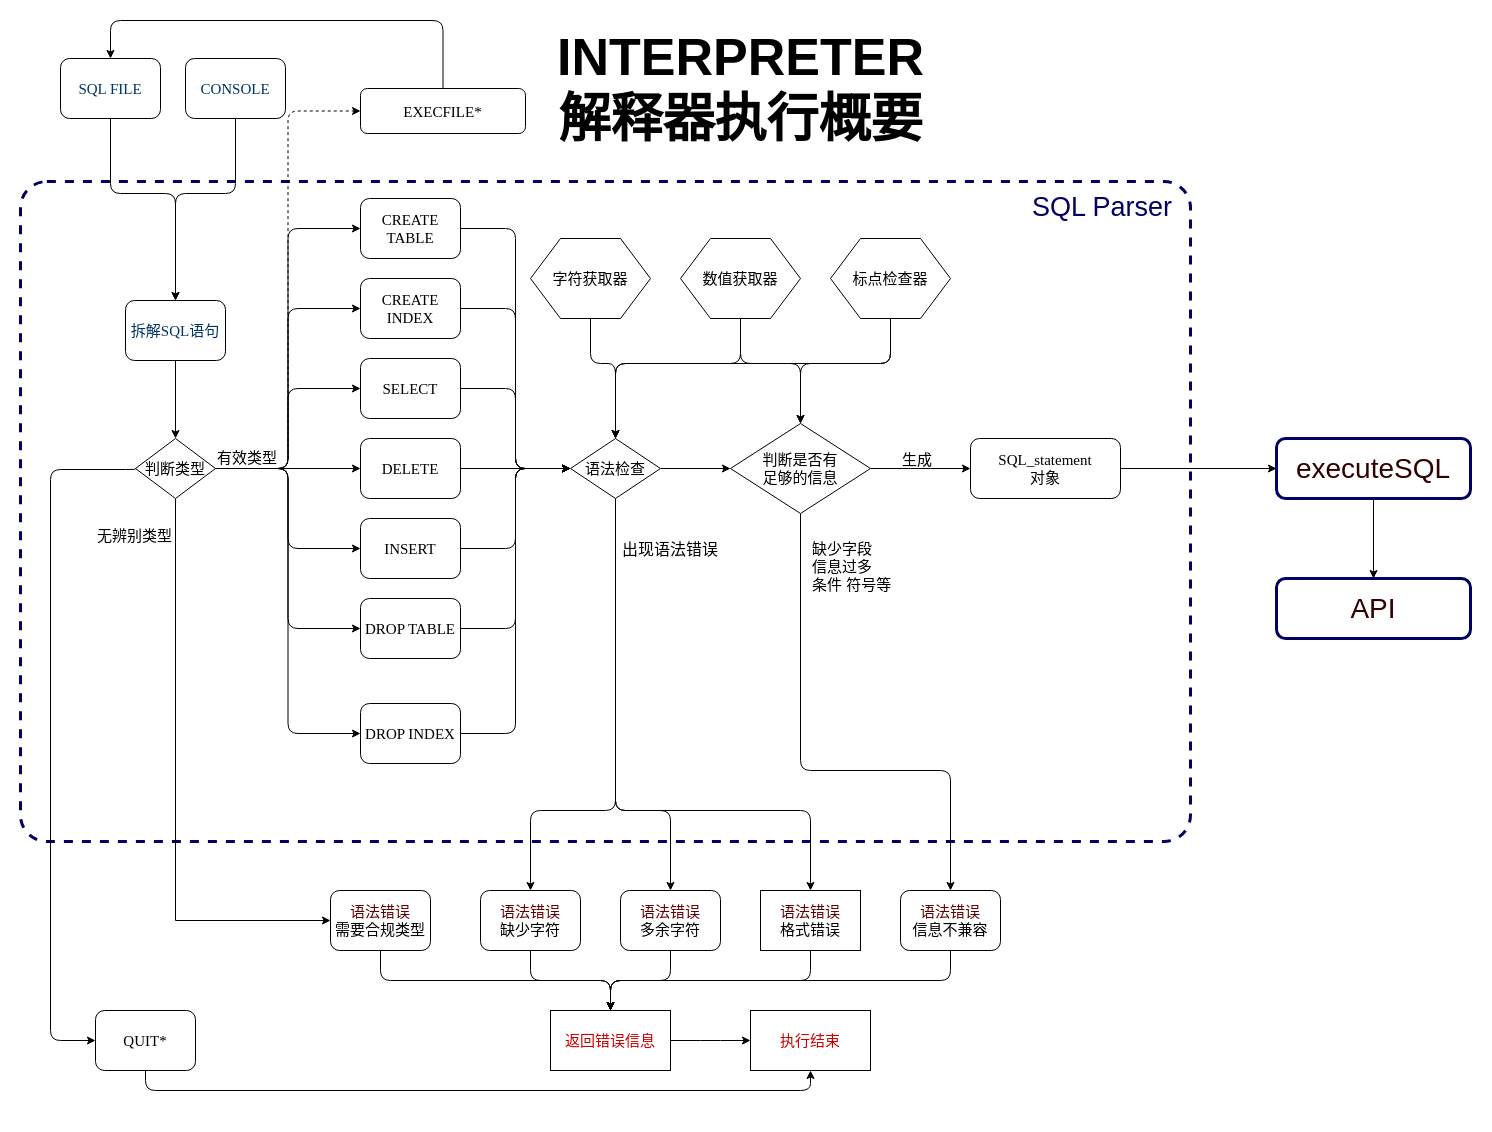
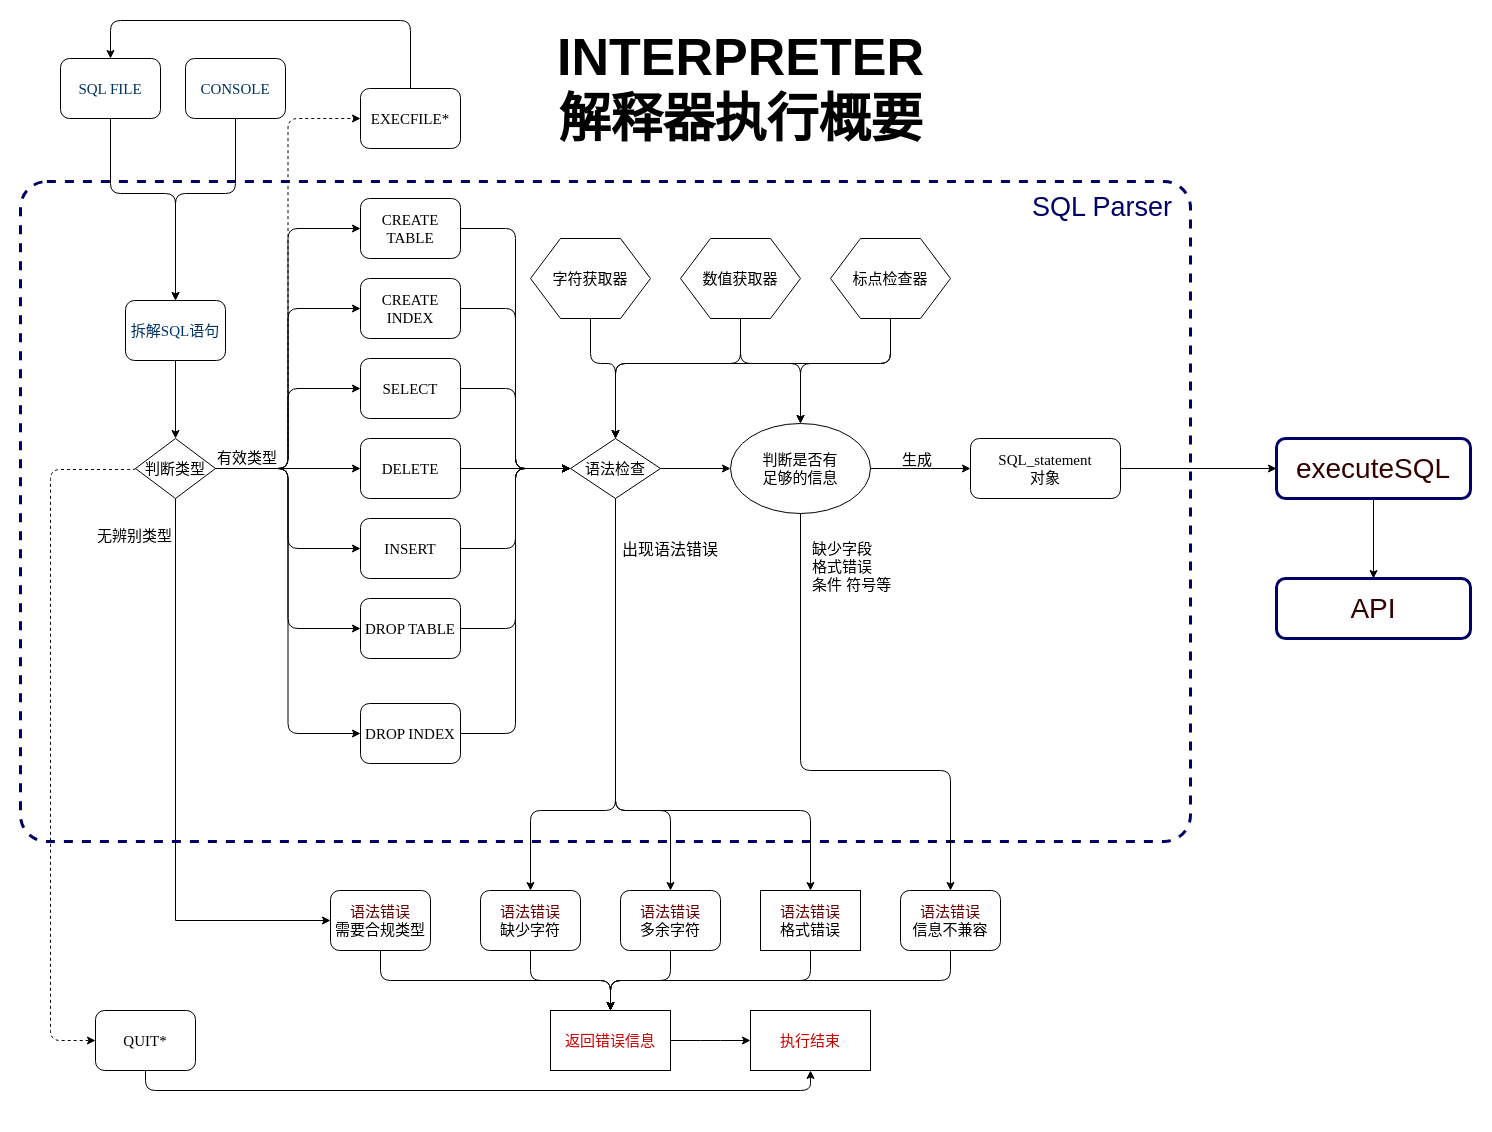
(443, 111) -> (411, 119)
(801, 469) -> (801, 469)
(852, 568) -> (852, 568)
(51, 733) -> (51, 733)
